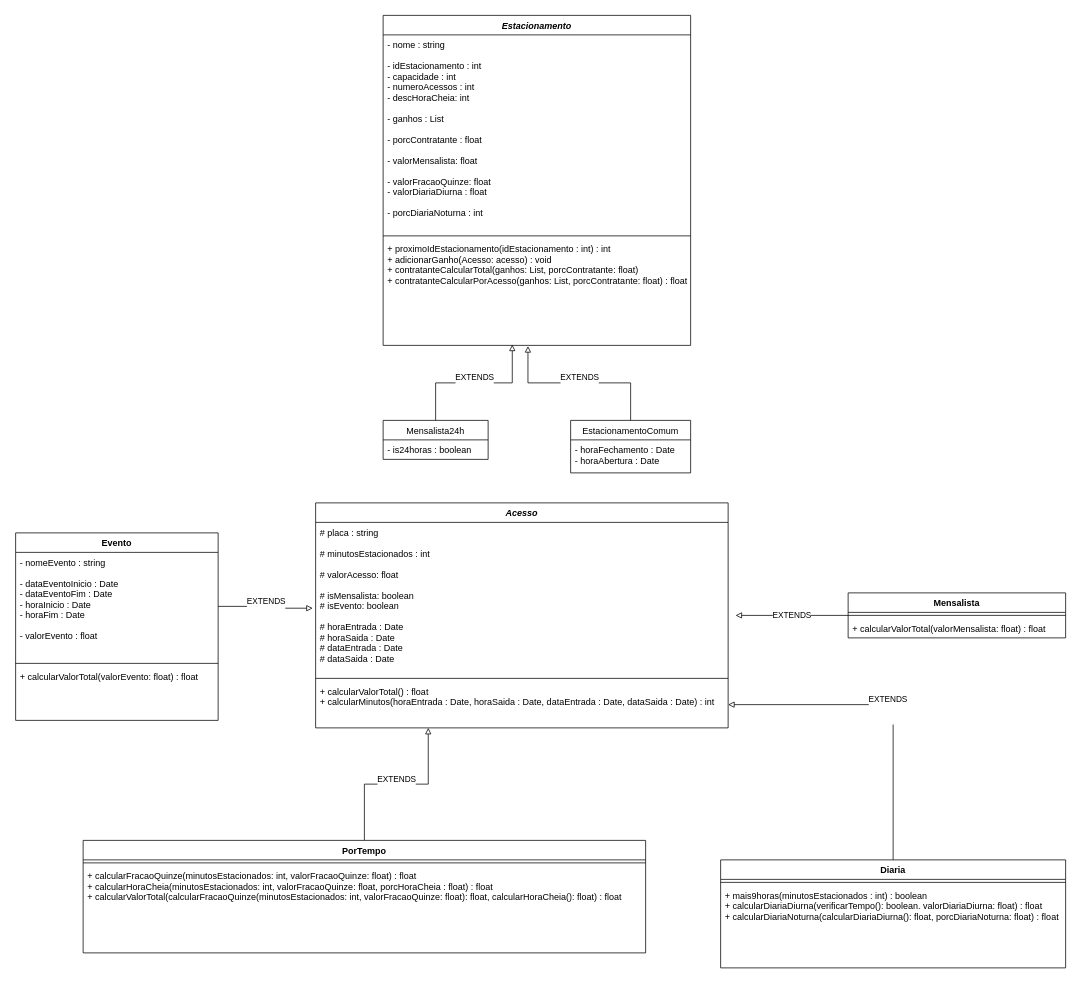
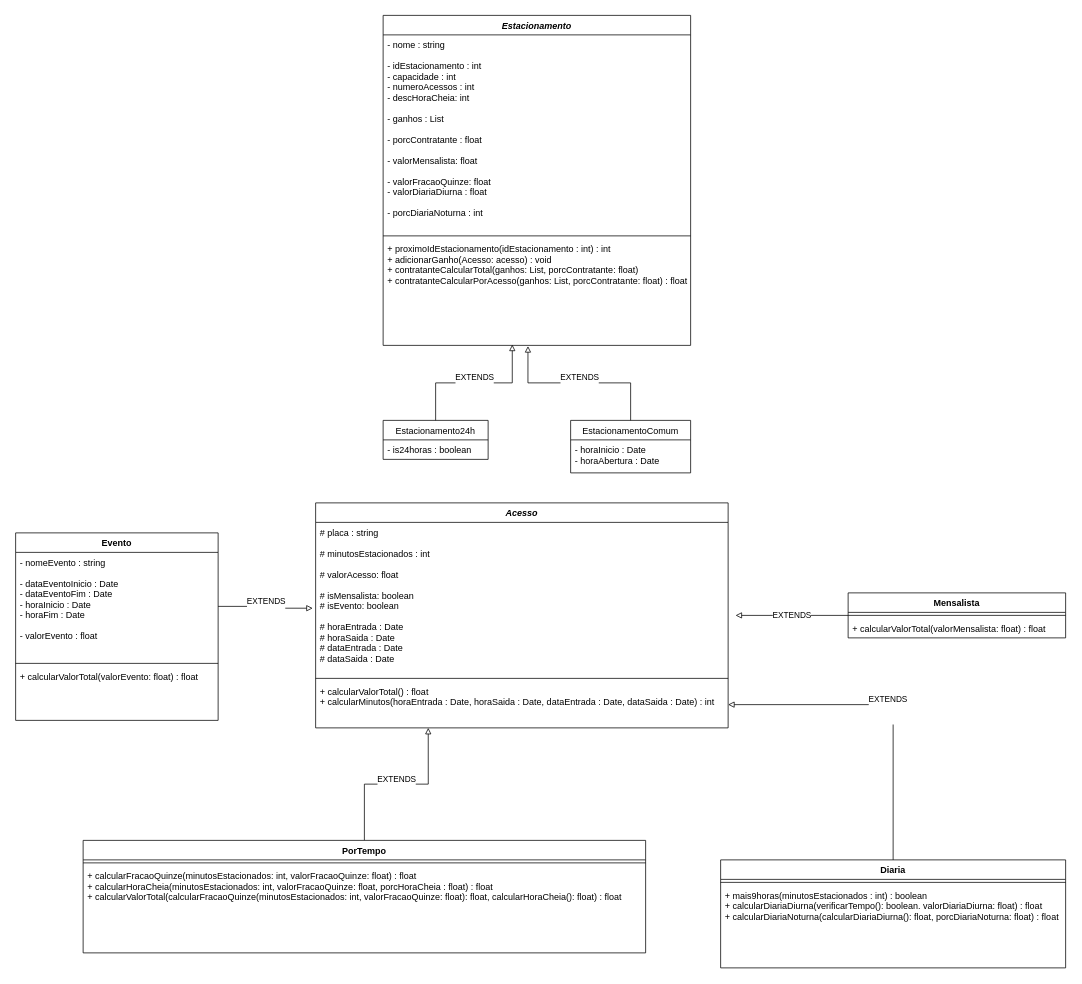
(435, 431) -> (435, 431)
(629, 450) -> (617, 450)
